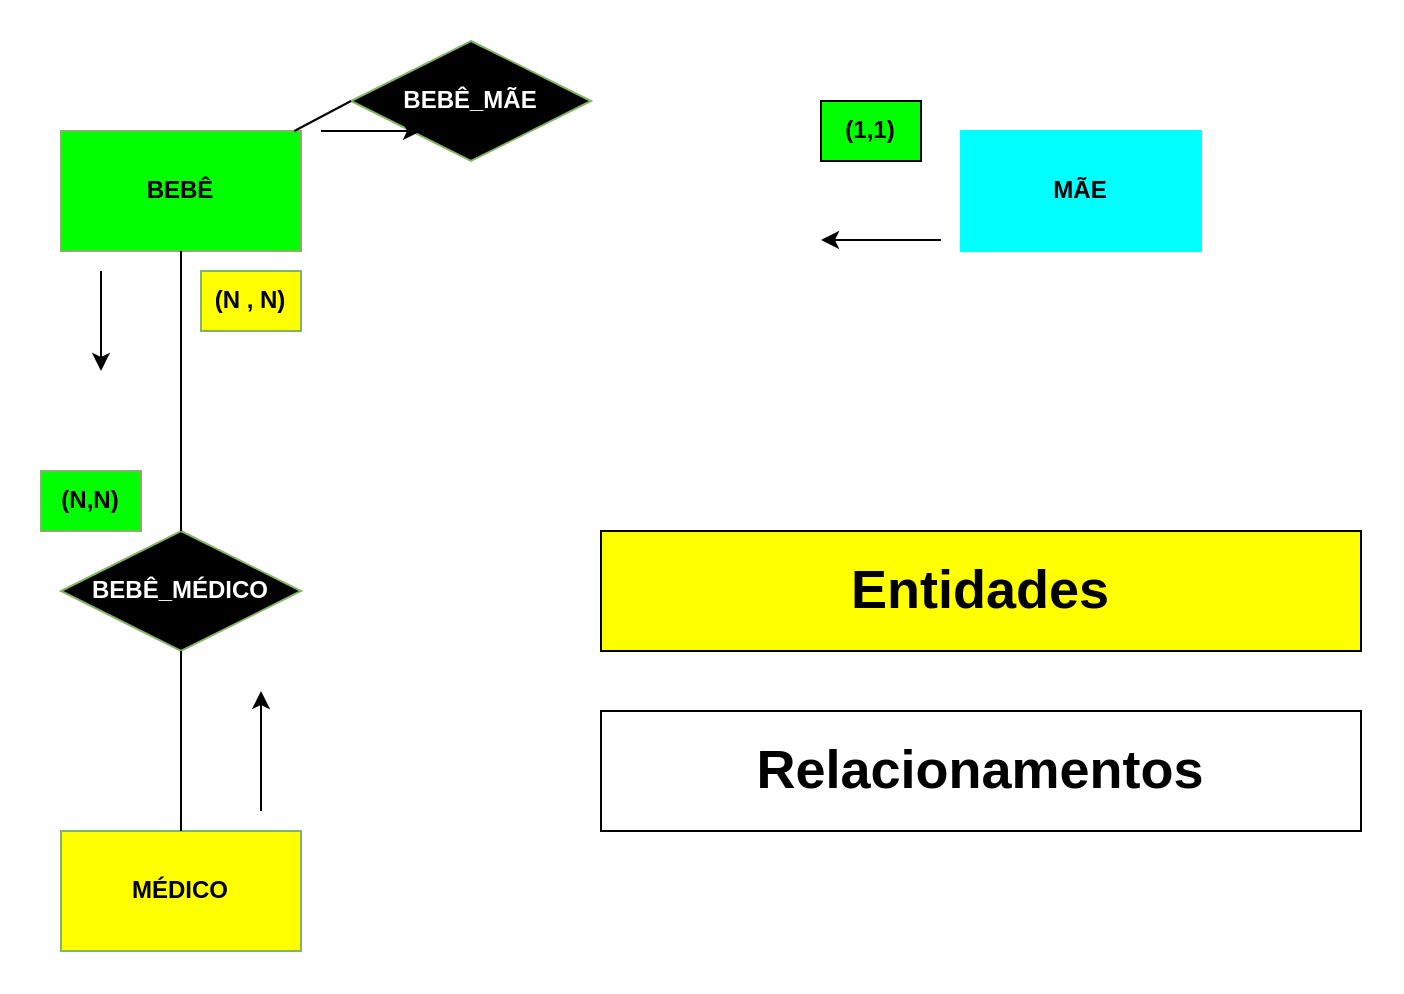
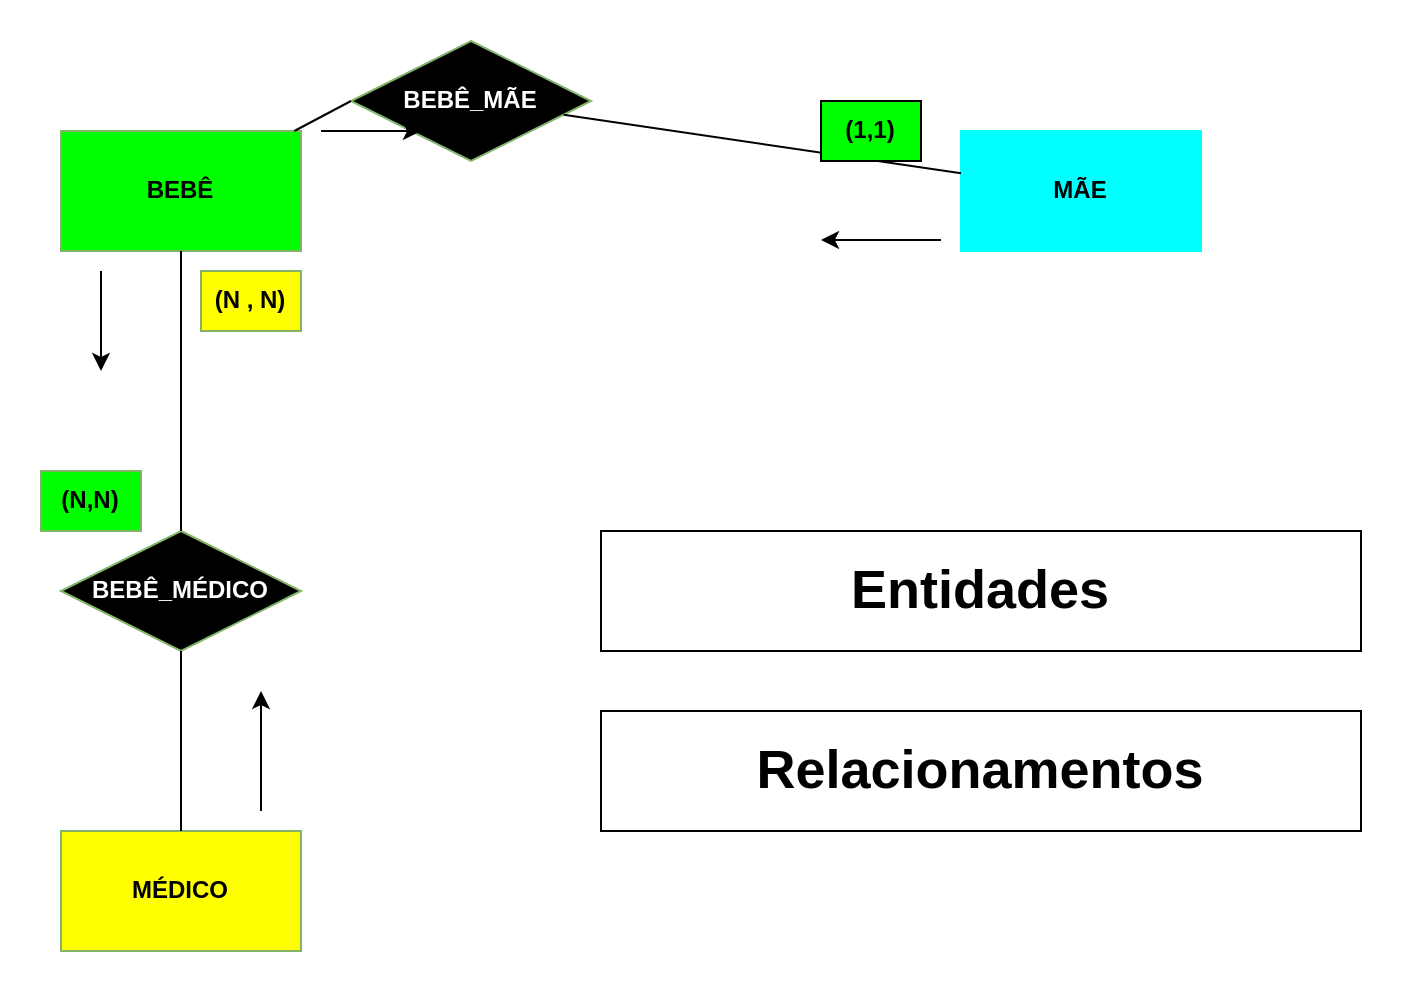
none -> (692, 134)
(981, 591) -> (981, 591)
